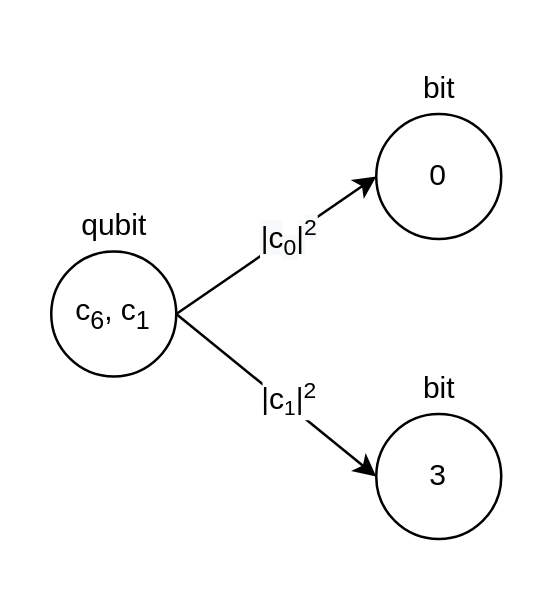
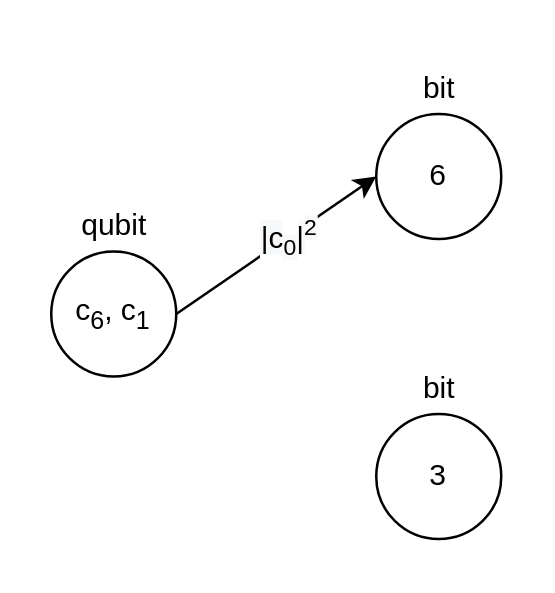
(439, 176) -> (439, 176)
(272, 392) -> none
